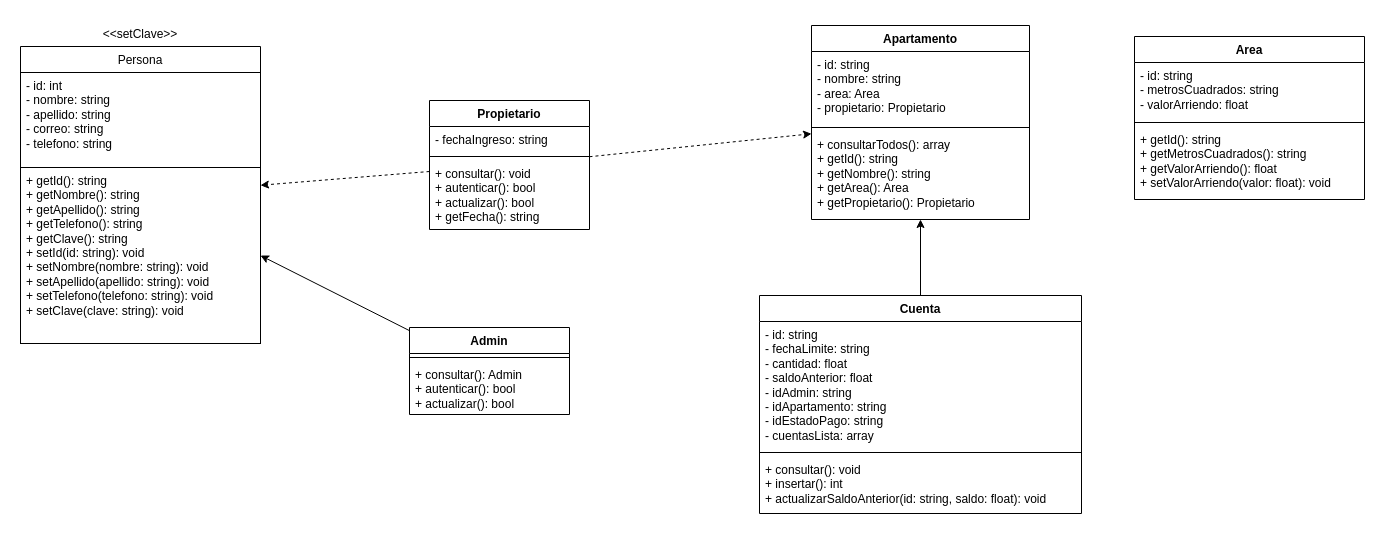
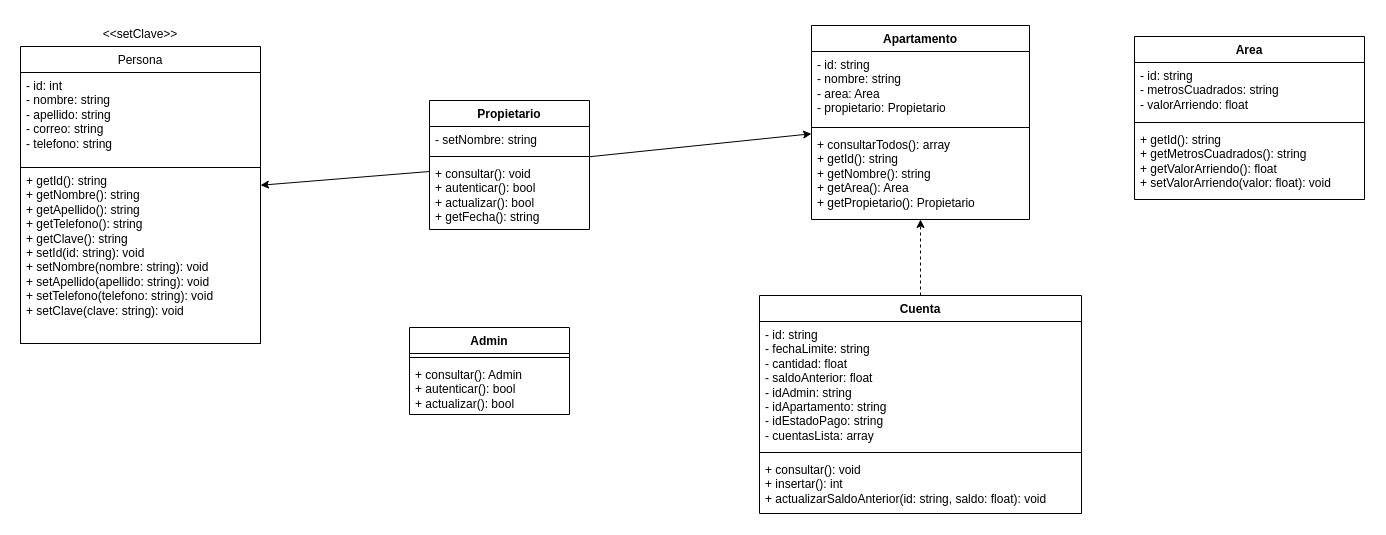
(503, 141) -> (493, 141)
(698, 145) -> (698, 145)
(347, 178) -> (347, 178)
(921, 261) -> (921, 261)
(338, 295) -> none
